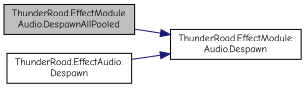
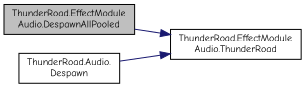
(236, 44) -> (236, 44)
(69, 68) -> (69, 68)
